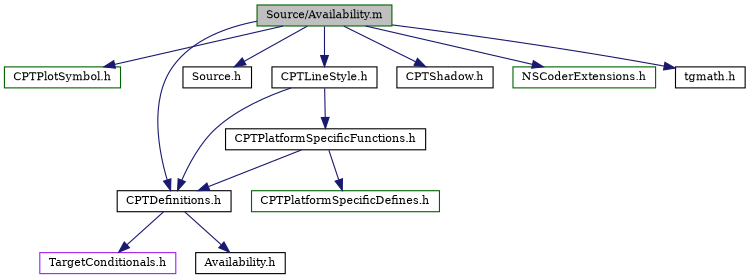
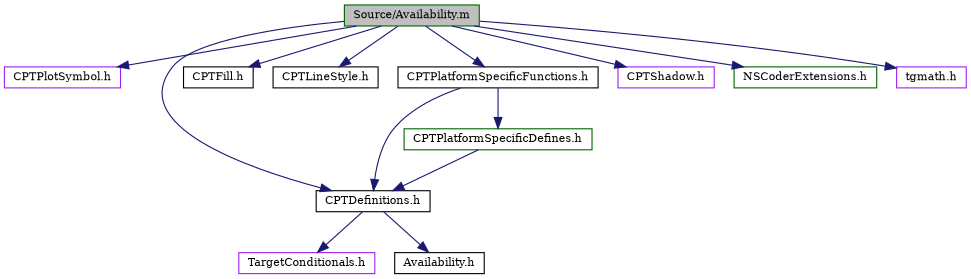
(62, 77) -> (62, 77)
(217, 77) -> (218, 77)
(445, 77) -> (666, 77)
(710, 77) -> (931, 77)
(325, 103) -> (450, 43)
(225, 121) -> (441, 168)
